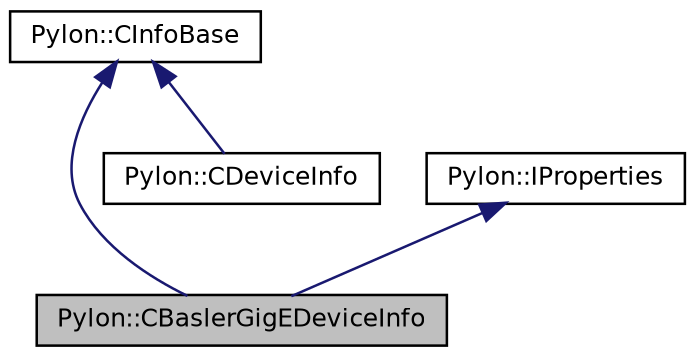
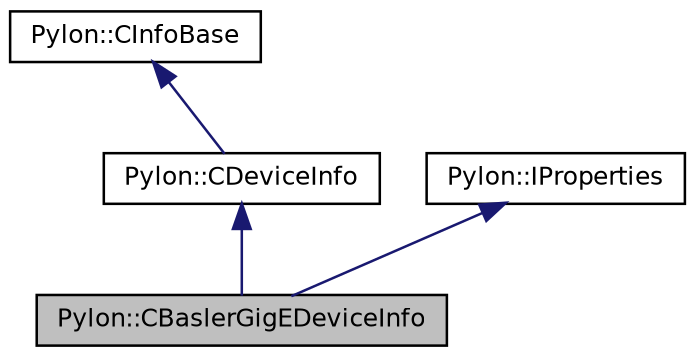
(84, 210) -> (242, 263)
